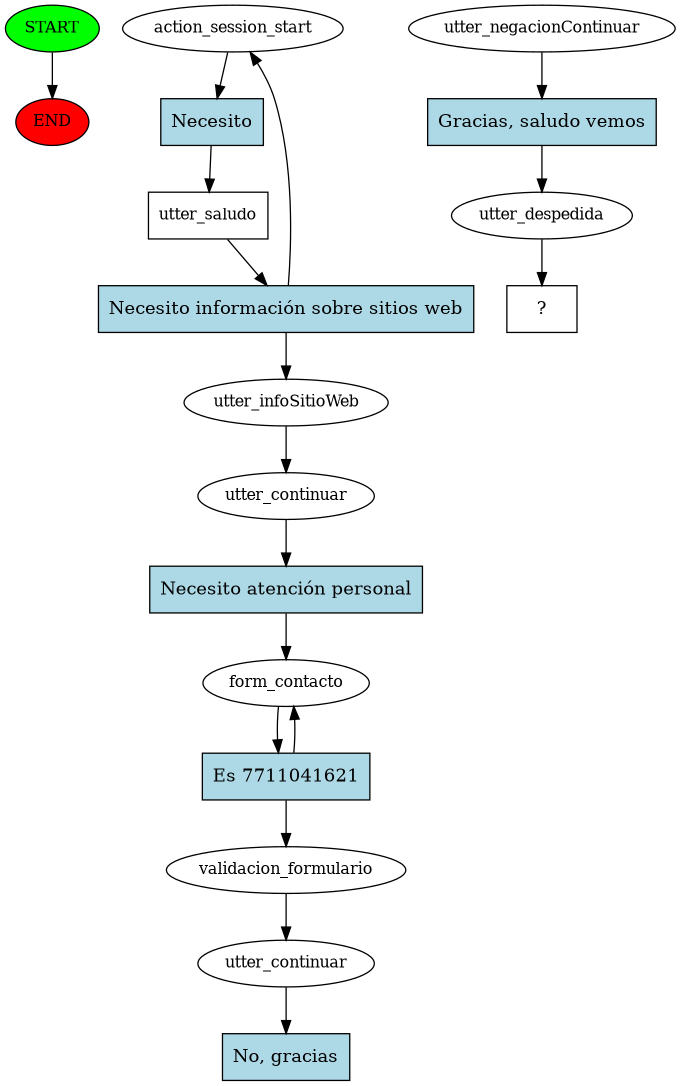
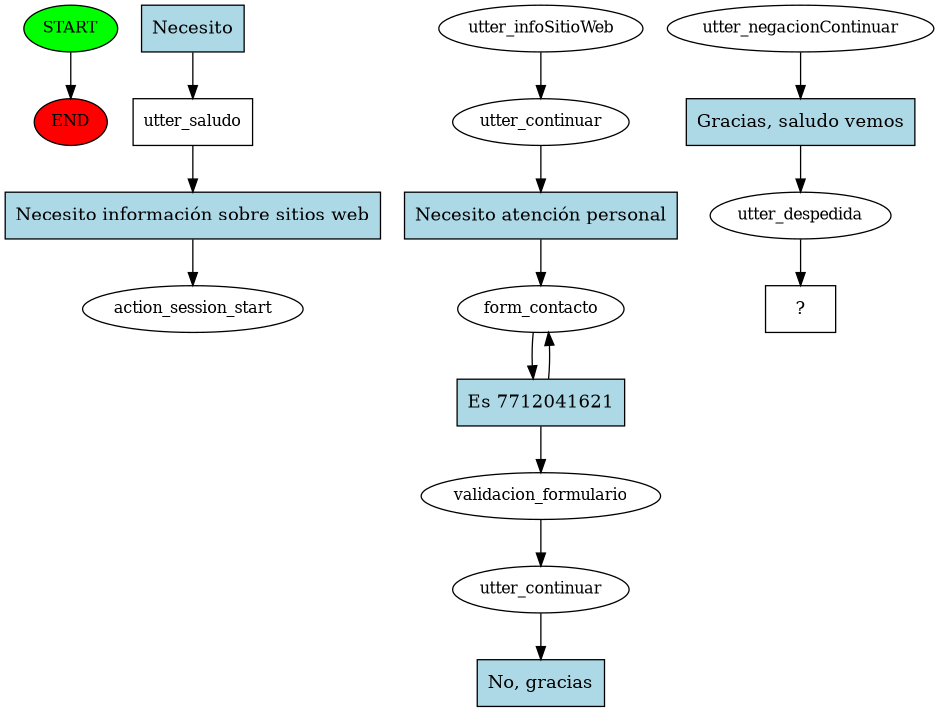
(224, 69) -> none
(286, 349) -> none
(286, 777) -> (541, 403)
